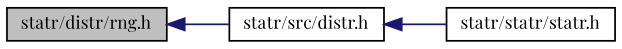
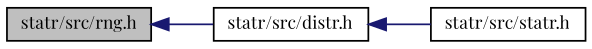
(87, 24) -> (79, 24)
(531, 24) -> (508, 24)
